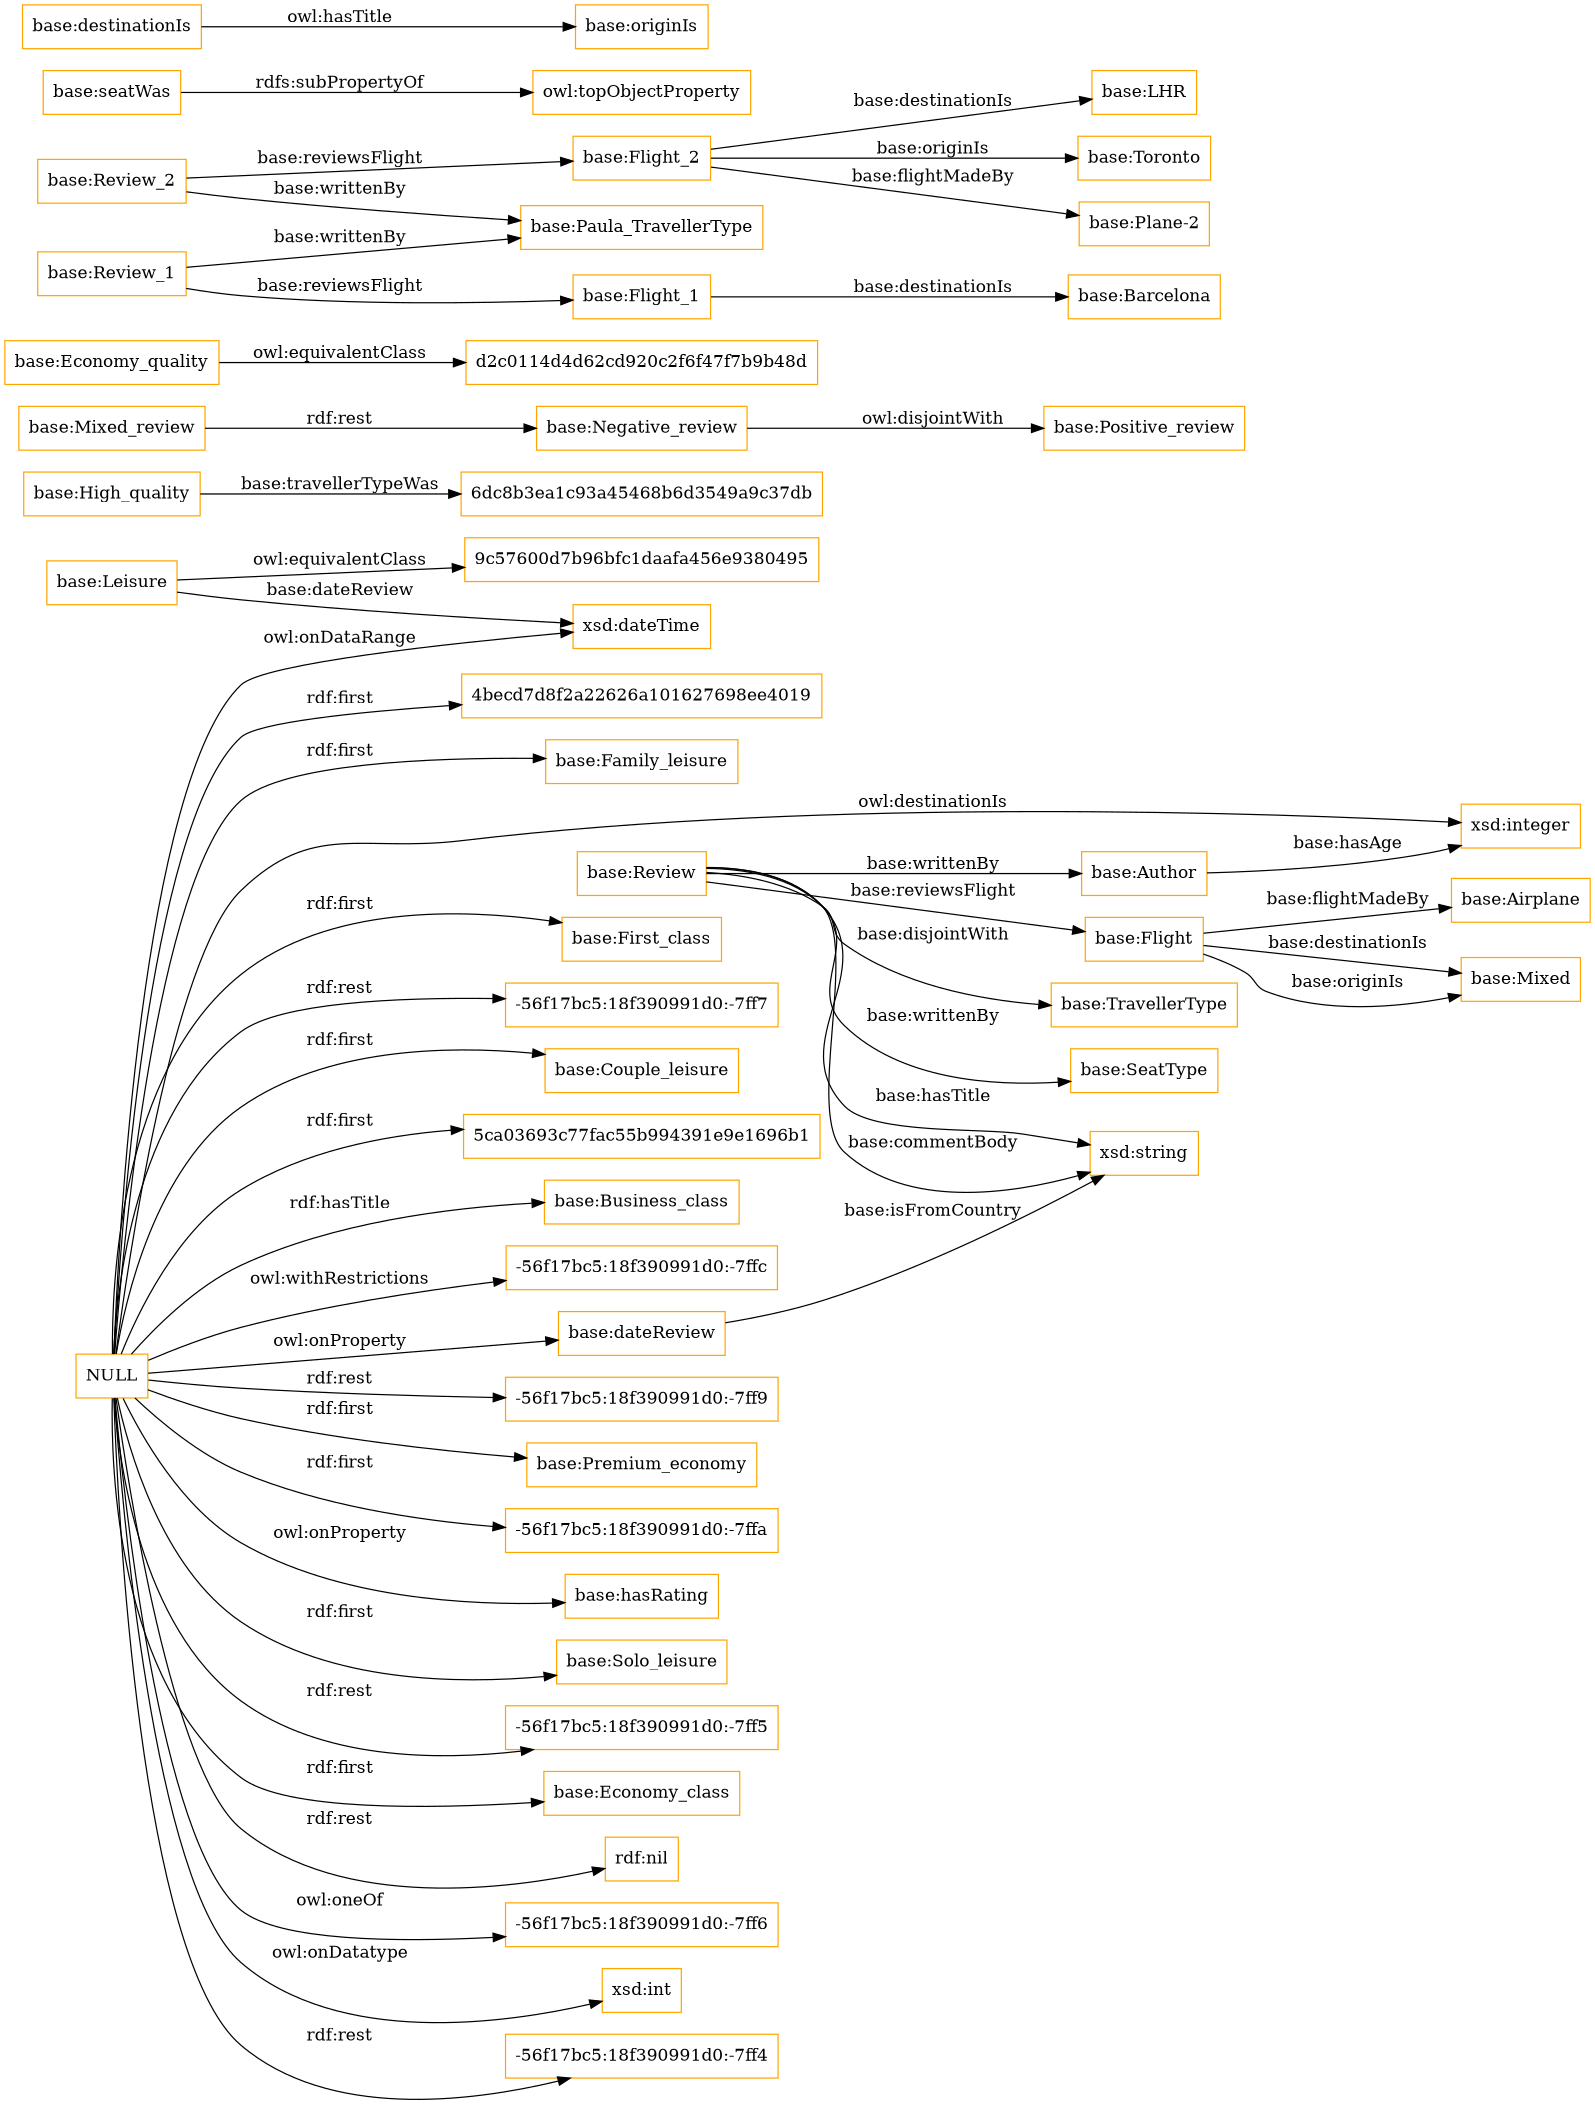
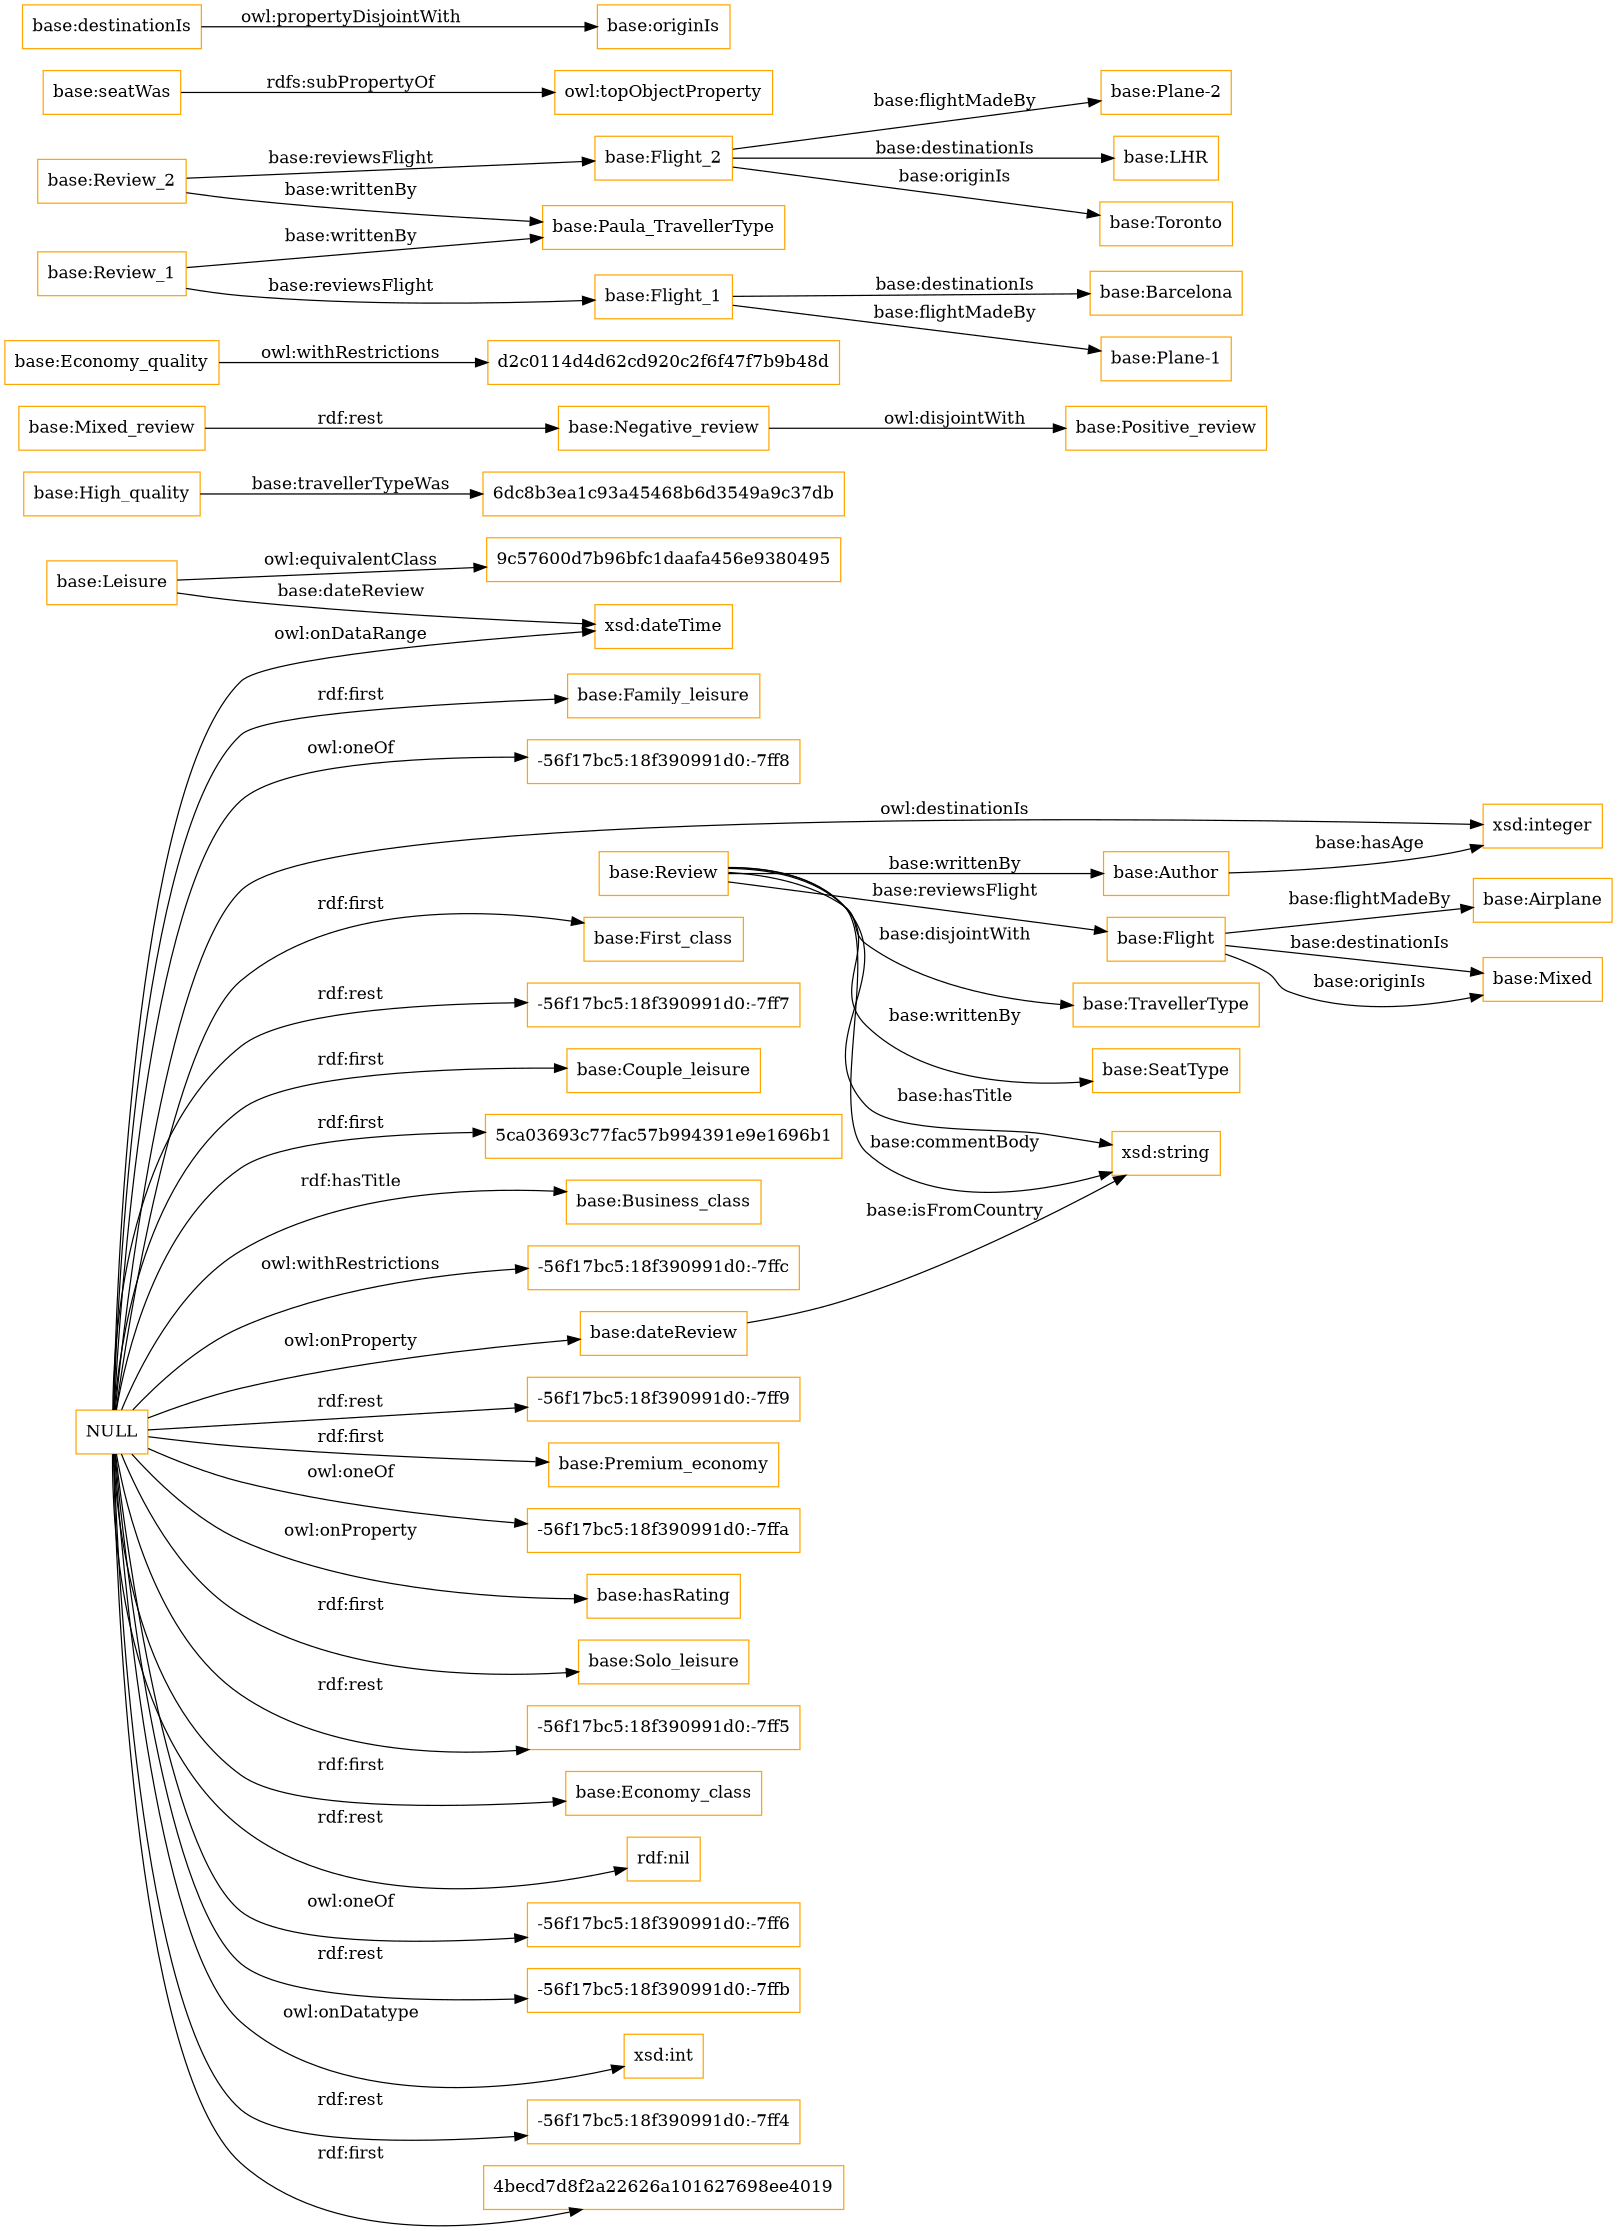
(340, 18) -> (351, 18)
(340, 353) -> (351, 353)
none -> (1166, 359)
none -> (664, 762)
(642, 1136) -> (664, 1136)
(340, 1463) -> (351, 1473)
none -> (664, 1991)
